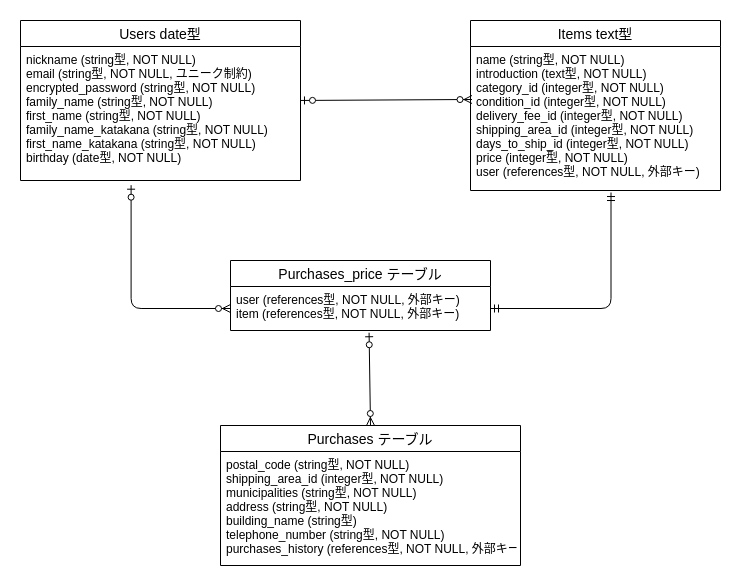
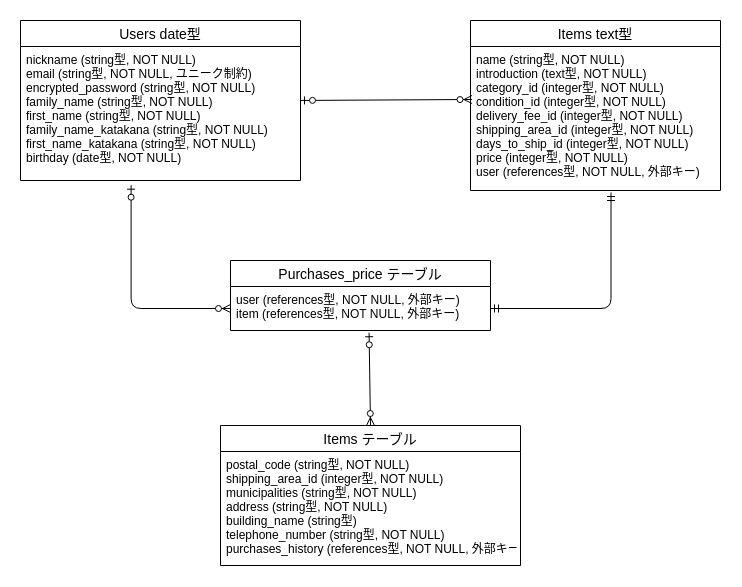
(370, 439) -> (370, 439)
